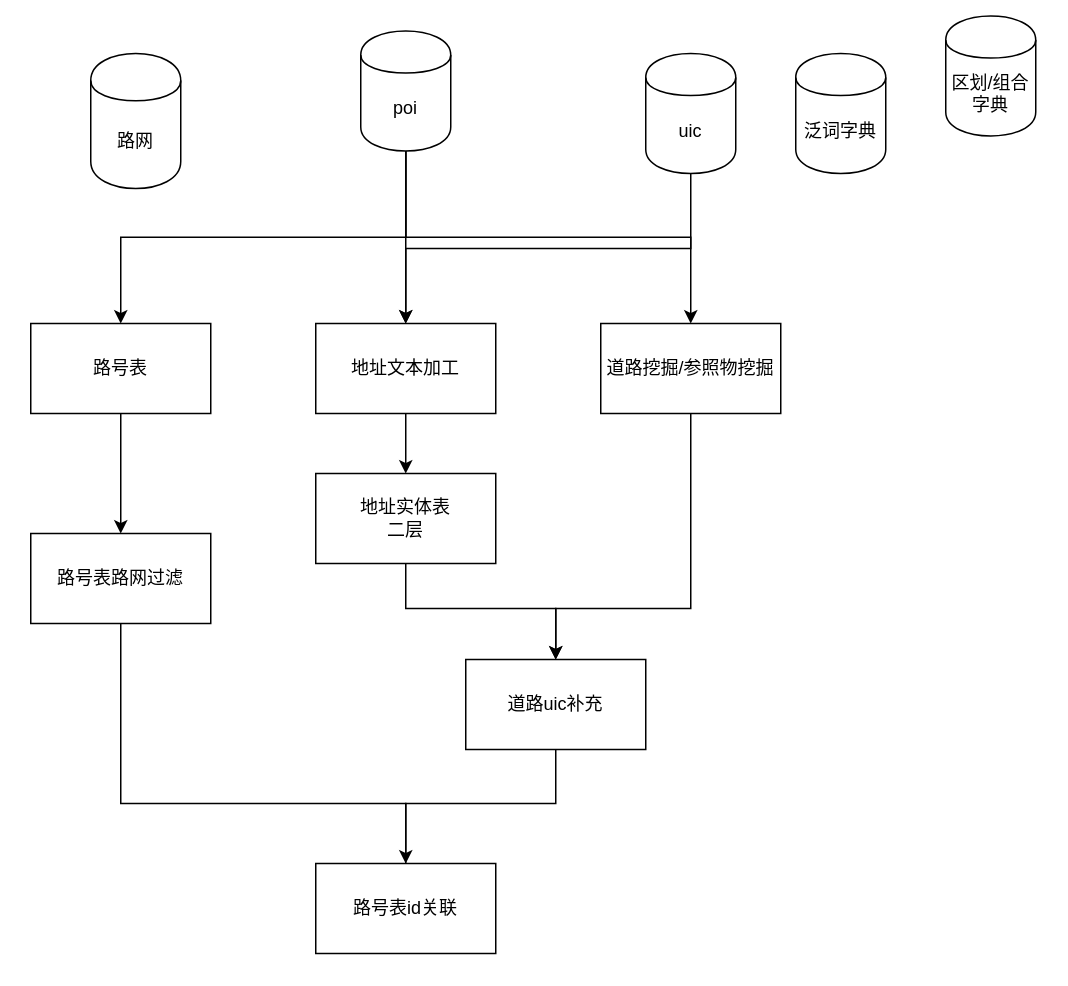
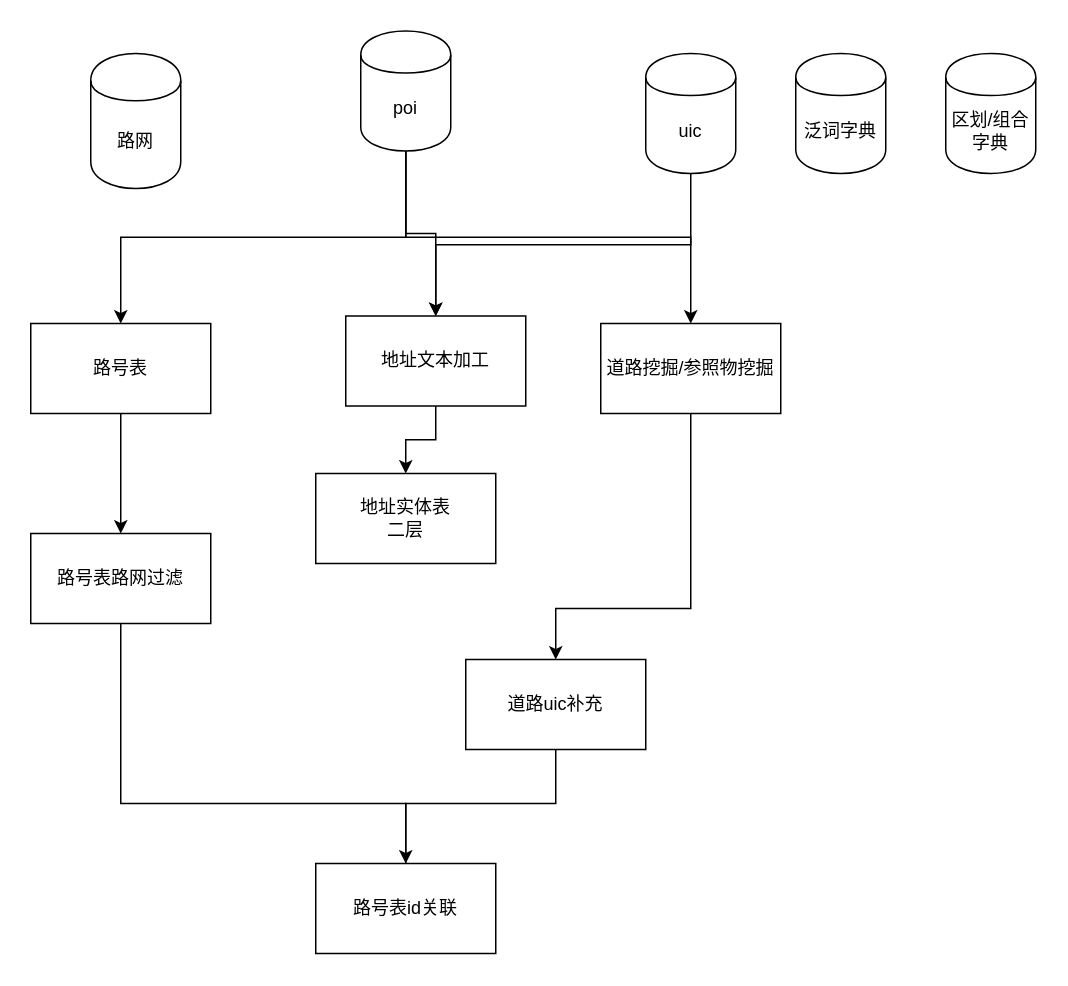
(991, 76) -> (991, 113)
(406, 368) -> (436, 361)
(457, 608) -> none
